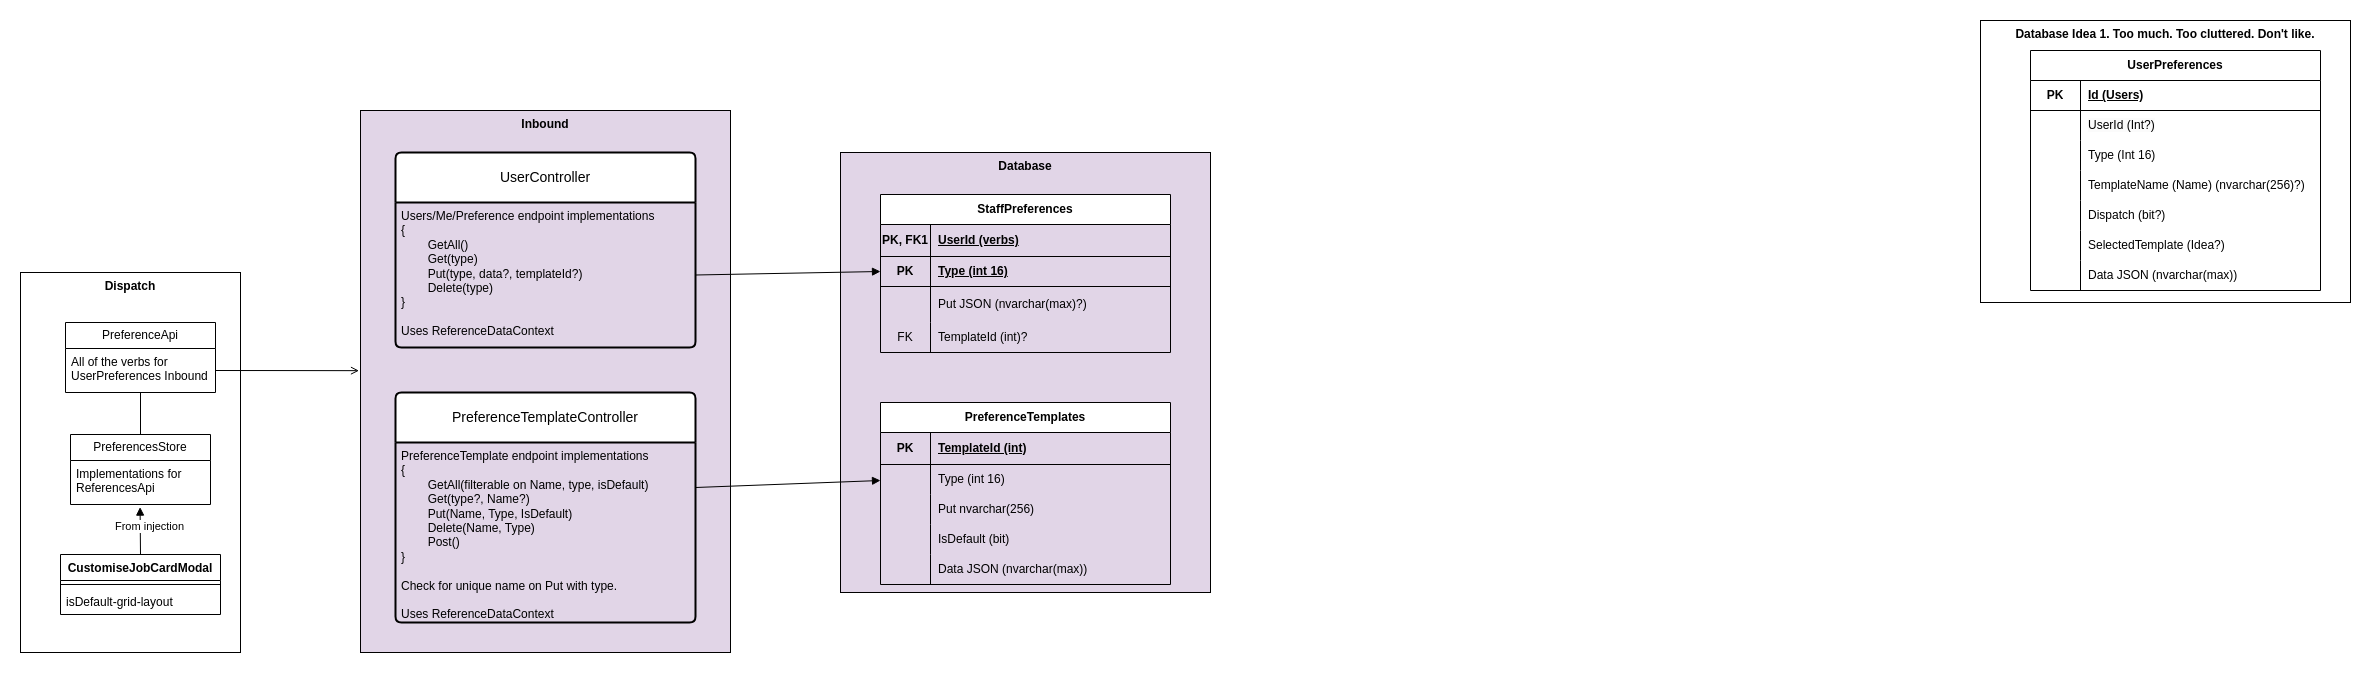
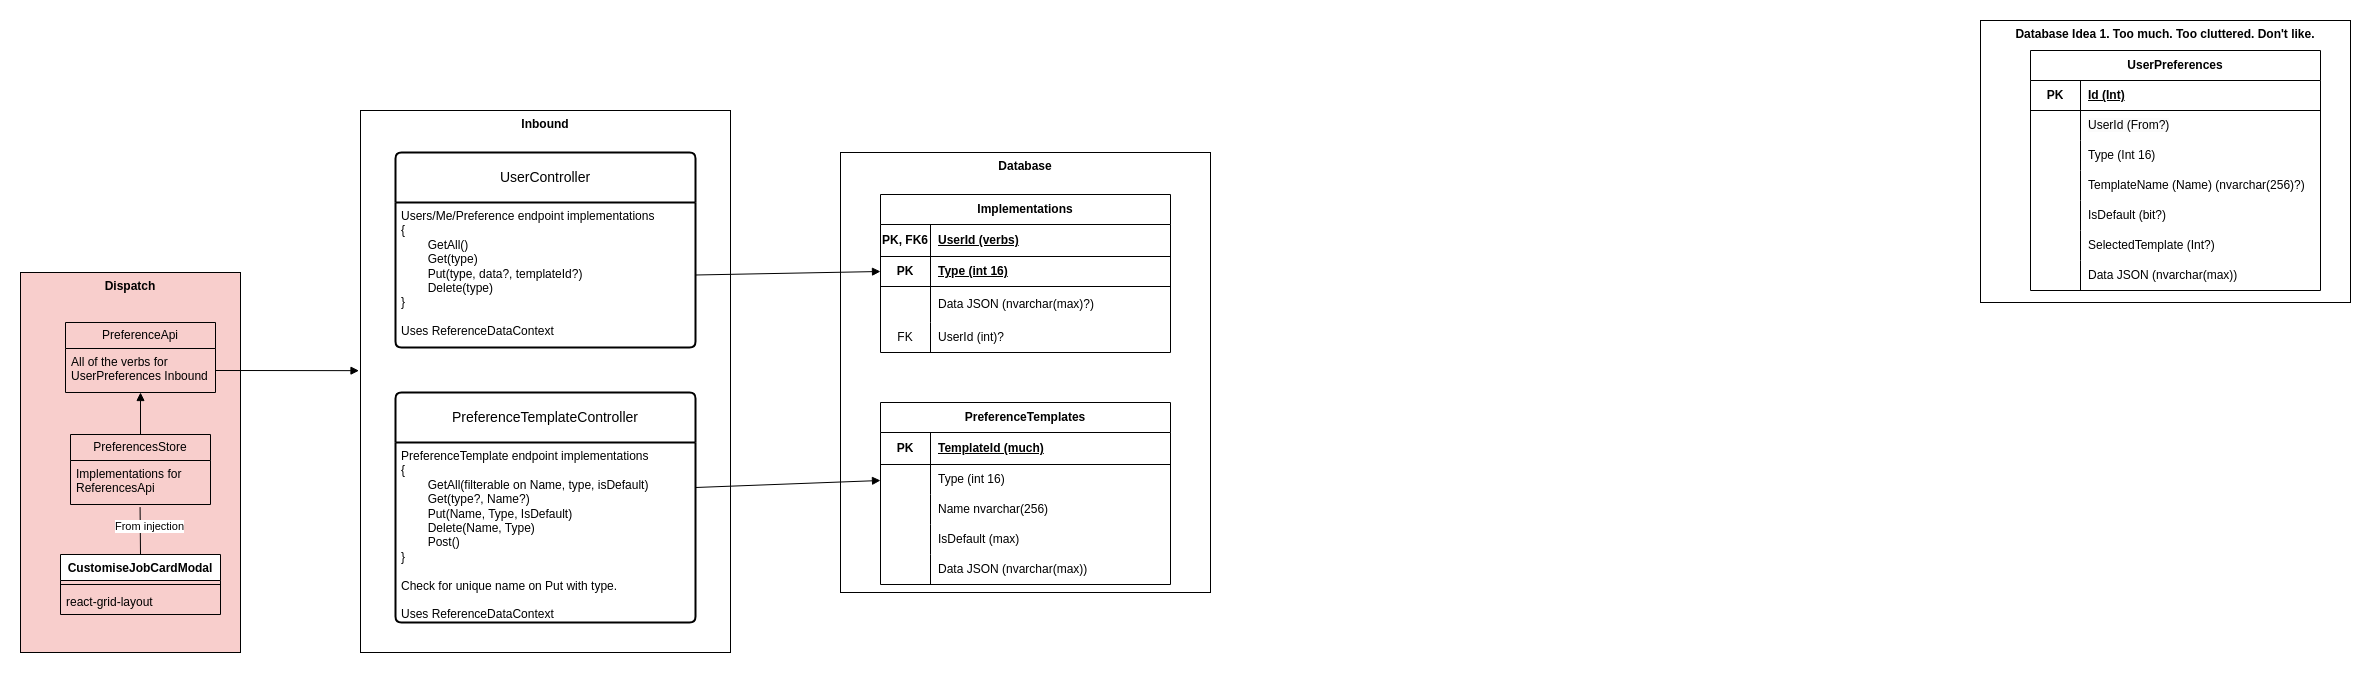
(2121, 96) -> (2114, 96)
(2131, 126) -> (2134, 126)
(1026, 210) -> (1026, 210)
(2134, 216) -> (2138, 216)
(906, 241) -> (906, 241)
(2164, 246) -> (2161, 246)
(1019, 305) -> (1023, 305)
(991, 338) -> (979, 338)
(352, 371) -> (349, 371)
(1026, 373) -> (1026, 373)
(546, 382) -> (546, 382)
(141, 398) -> (141, 402)
(988, 449) -> (993, 449)
(131, 463) -> (131, 463)
(994, 510) -> (997, 510)
(140, 516) -> (140, 512)
(984, 540) -> (986, 540)
(131, 603) -> (121, 603)
